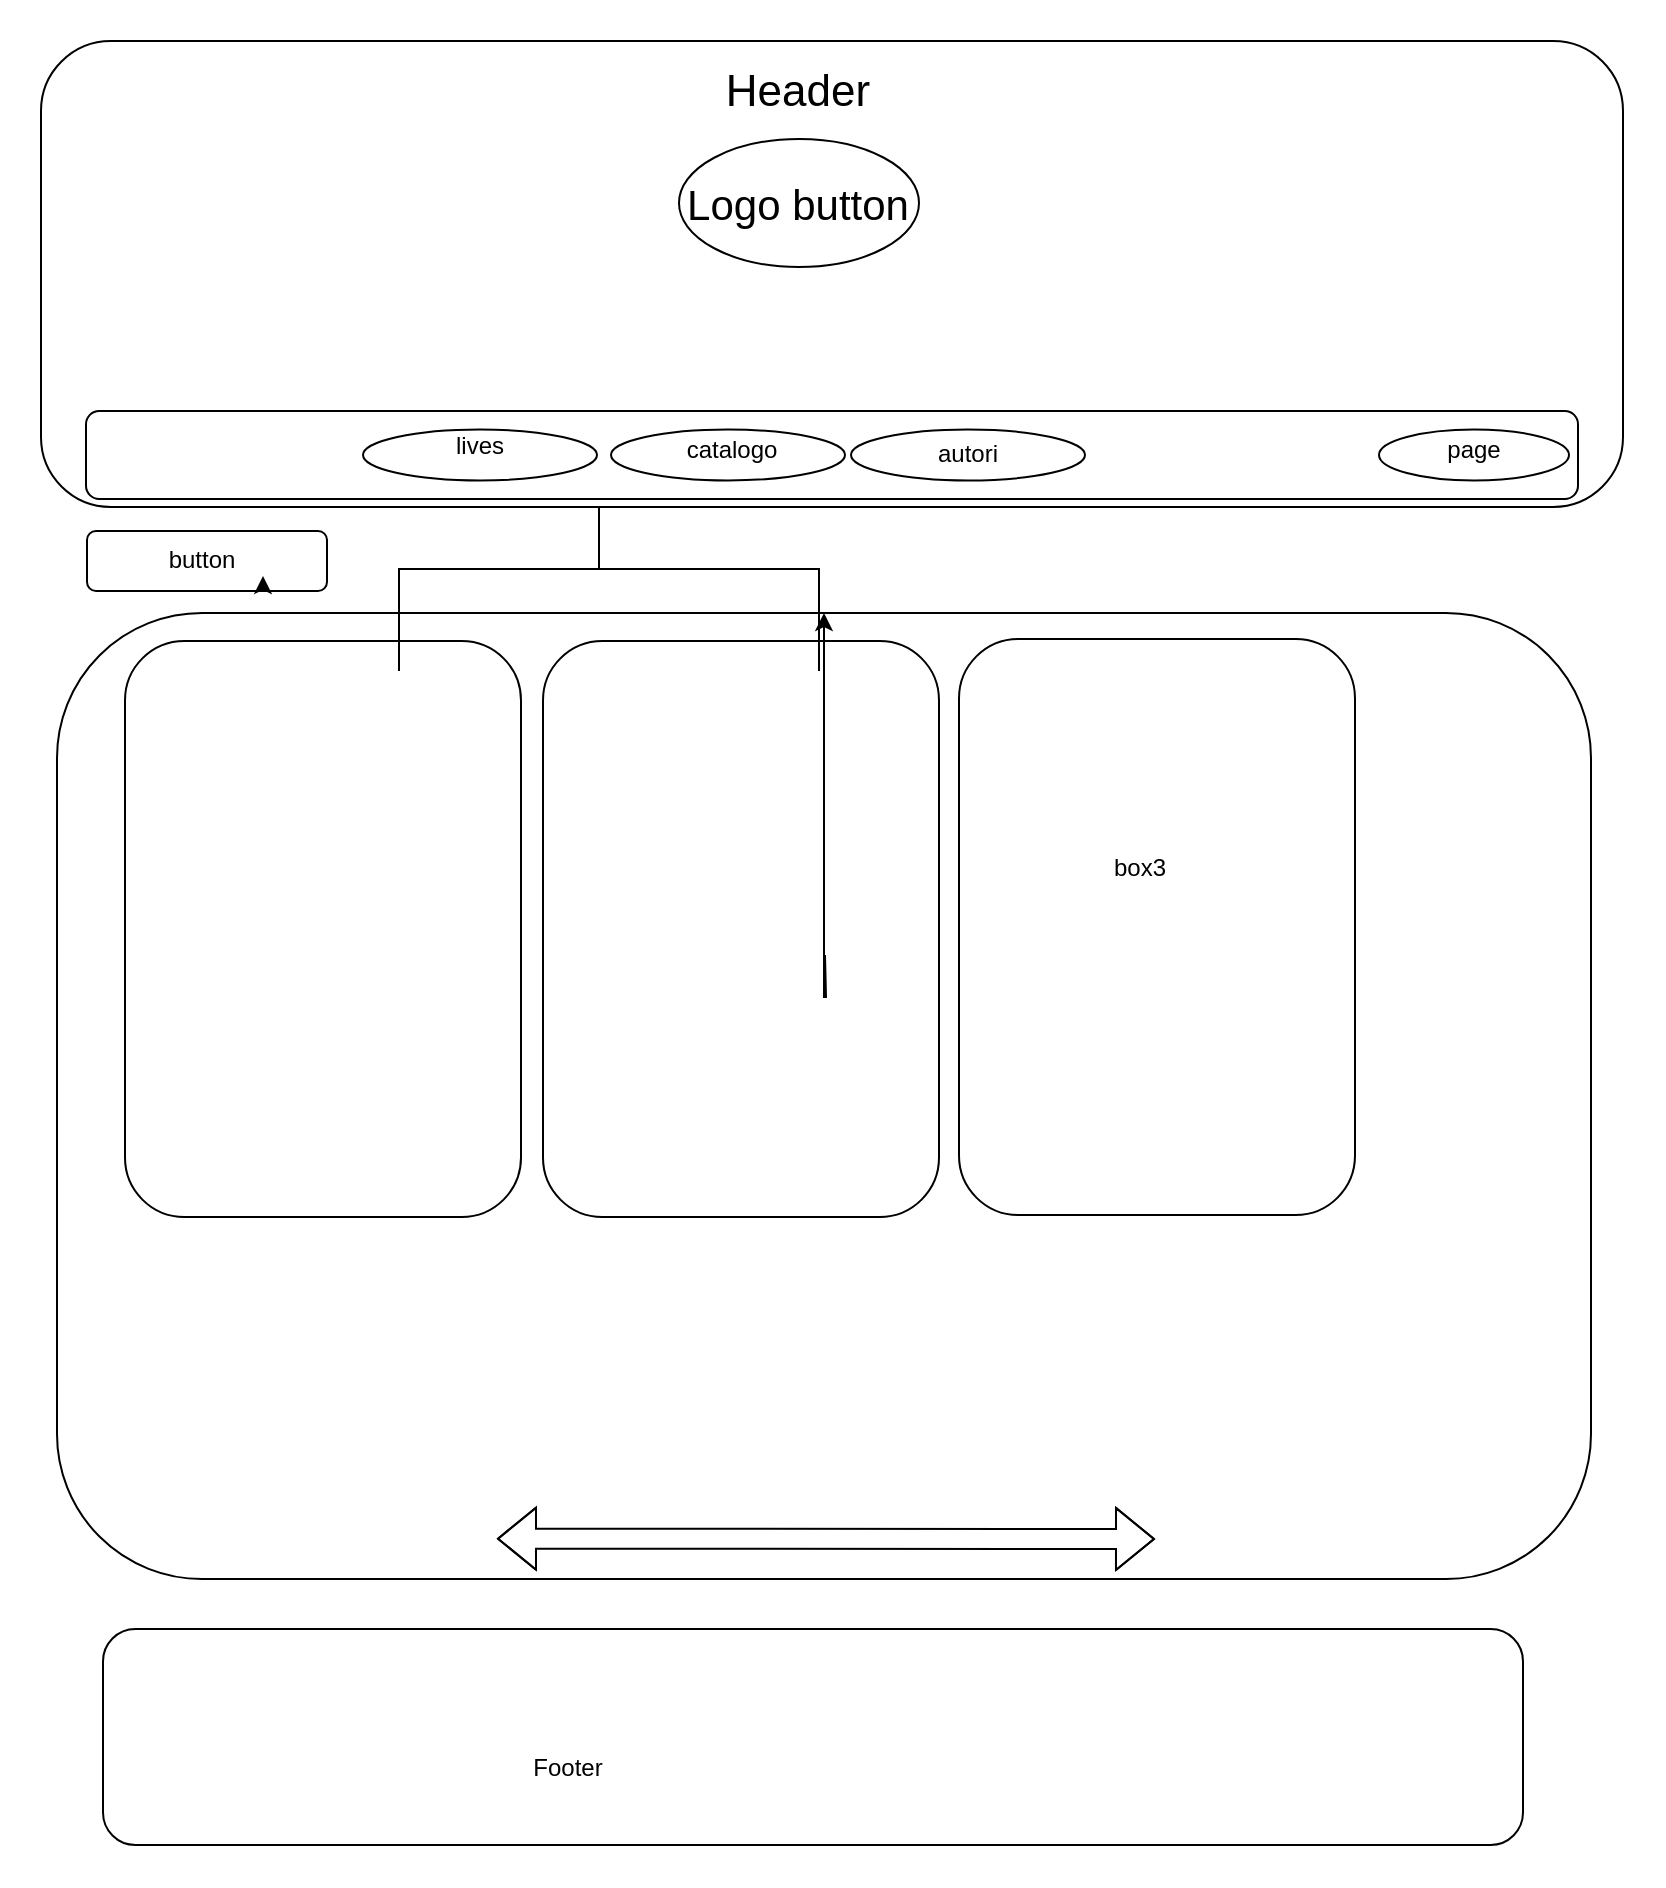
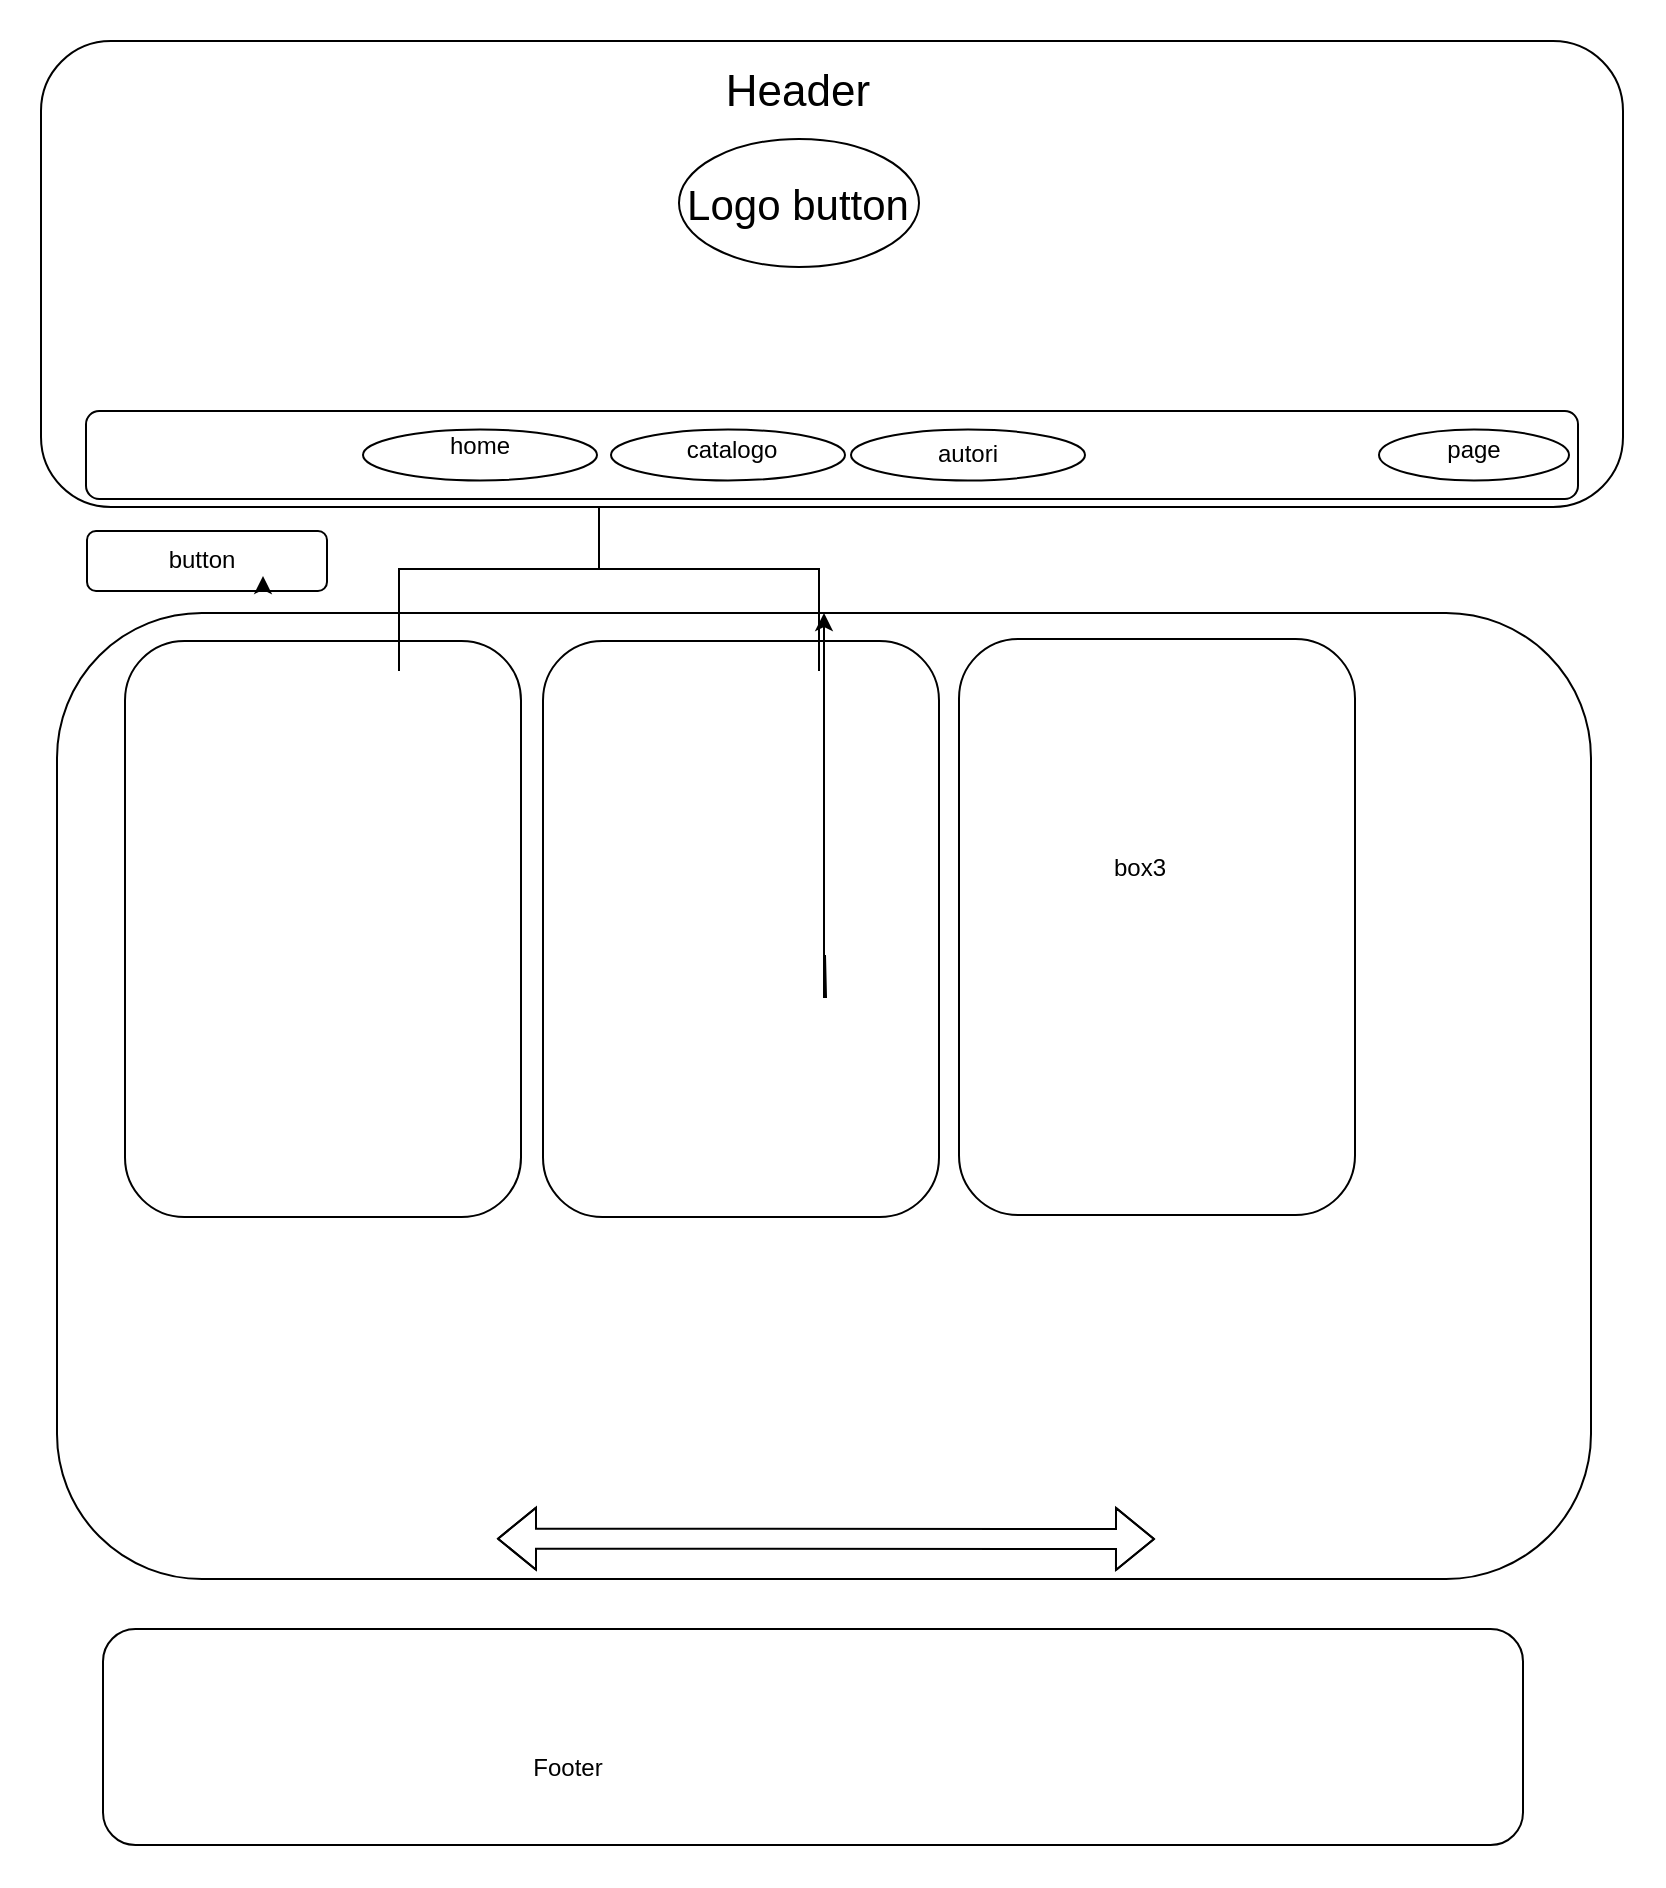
(481, 447) -> (481, 447)
